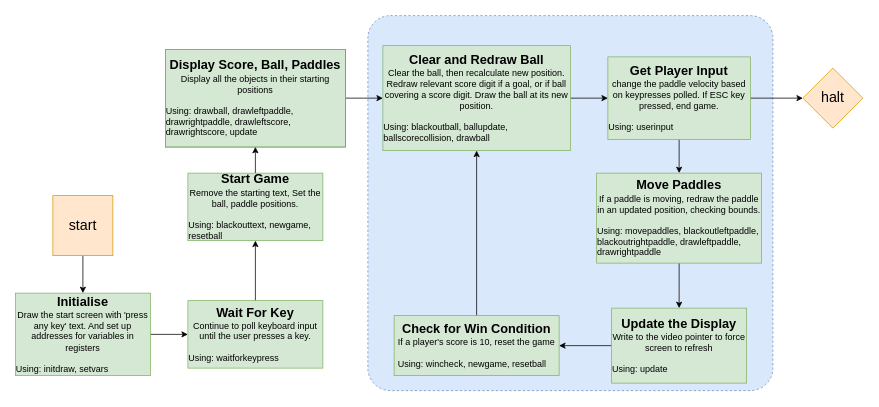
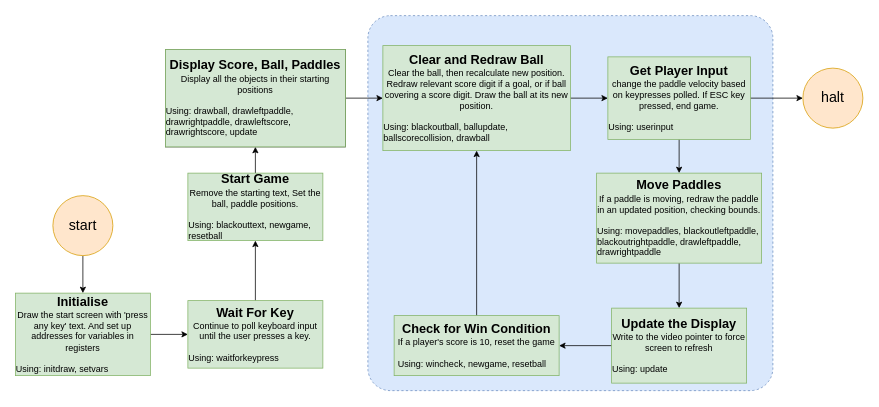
(833, 98) -> (833, 98)
(83, 225) -> (83, 225)
